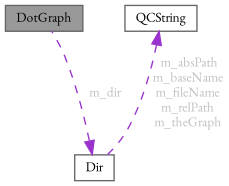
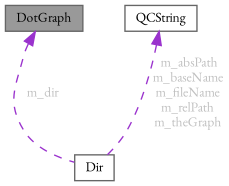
(75, 84) -> (17, 117)
